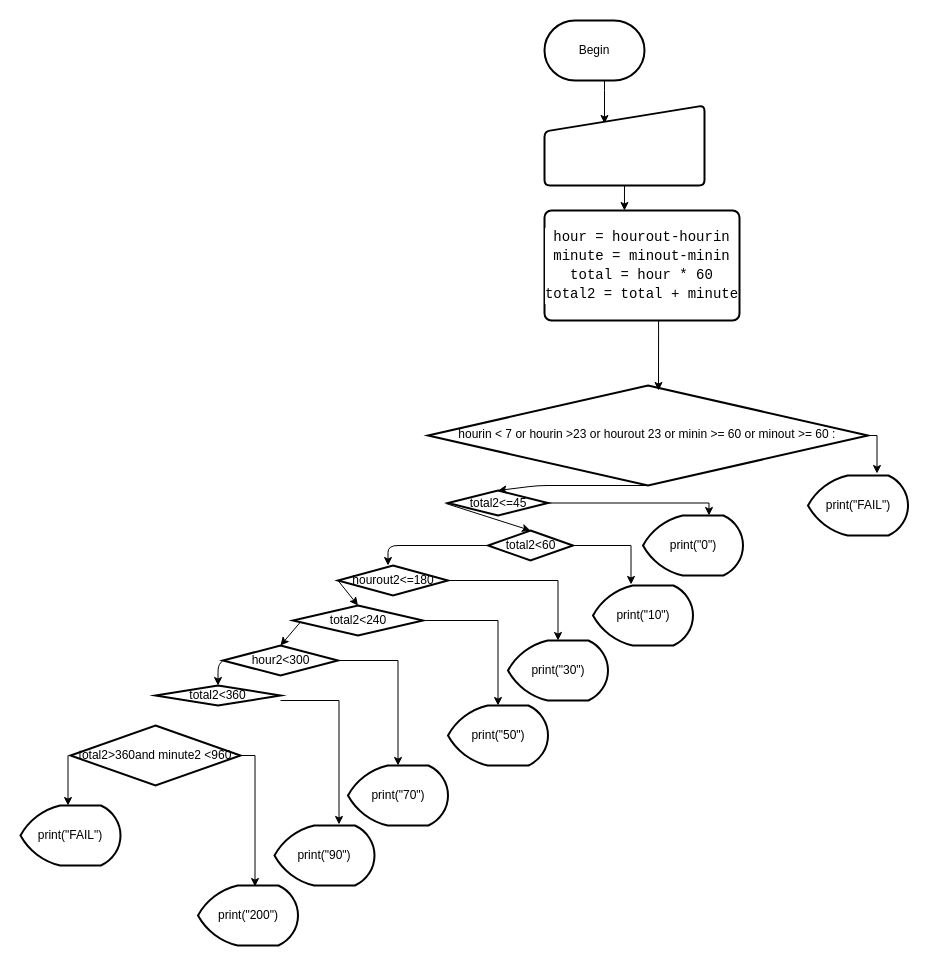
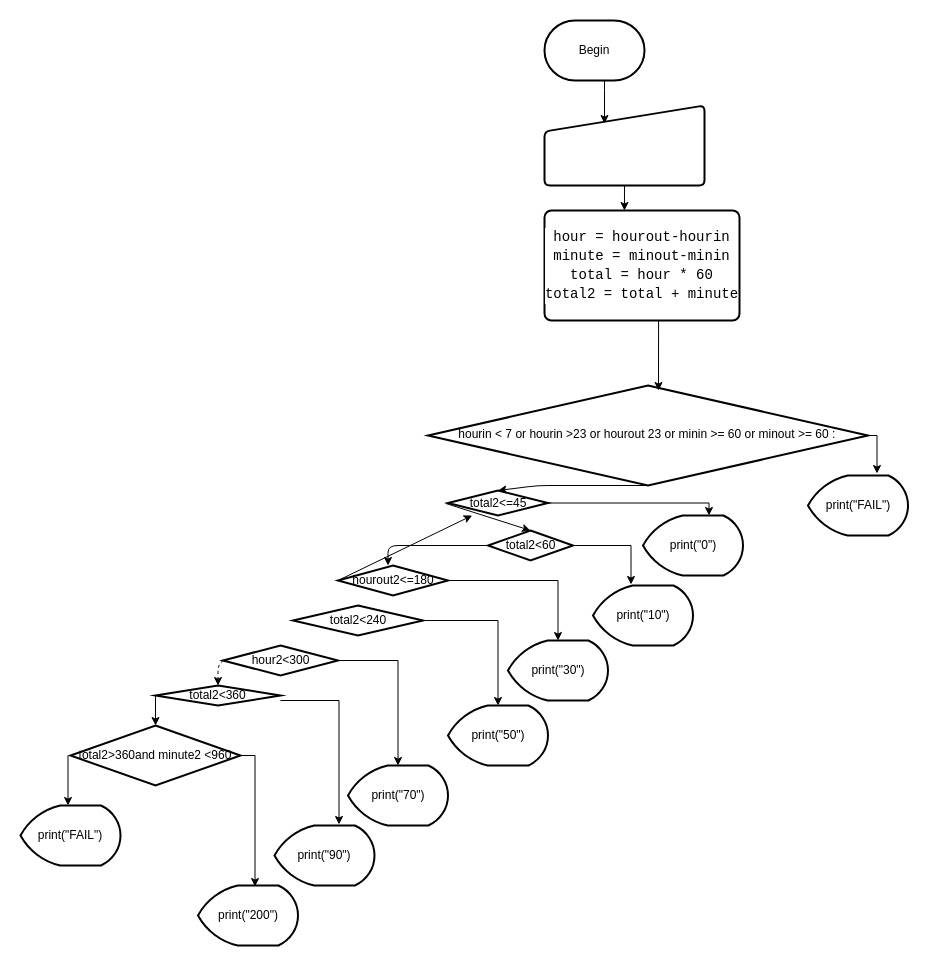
(346, 590) -> (372, 564)
(293, 631) -> none
(218, 668) -> (218, 668)
none -> (156, 707)
